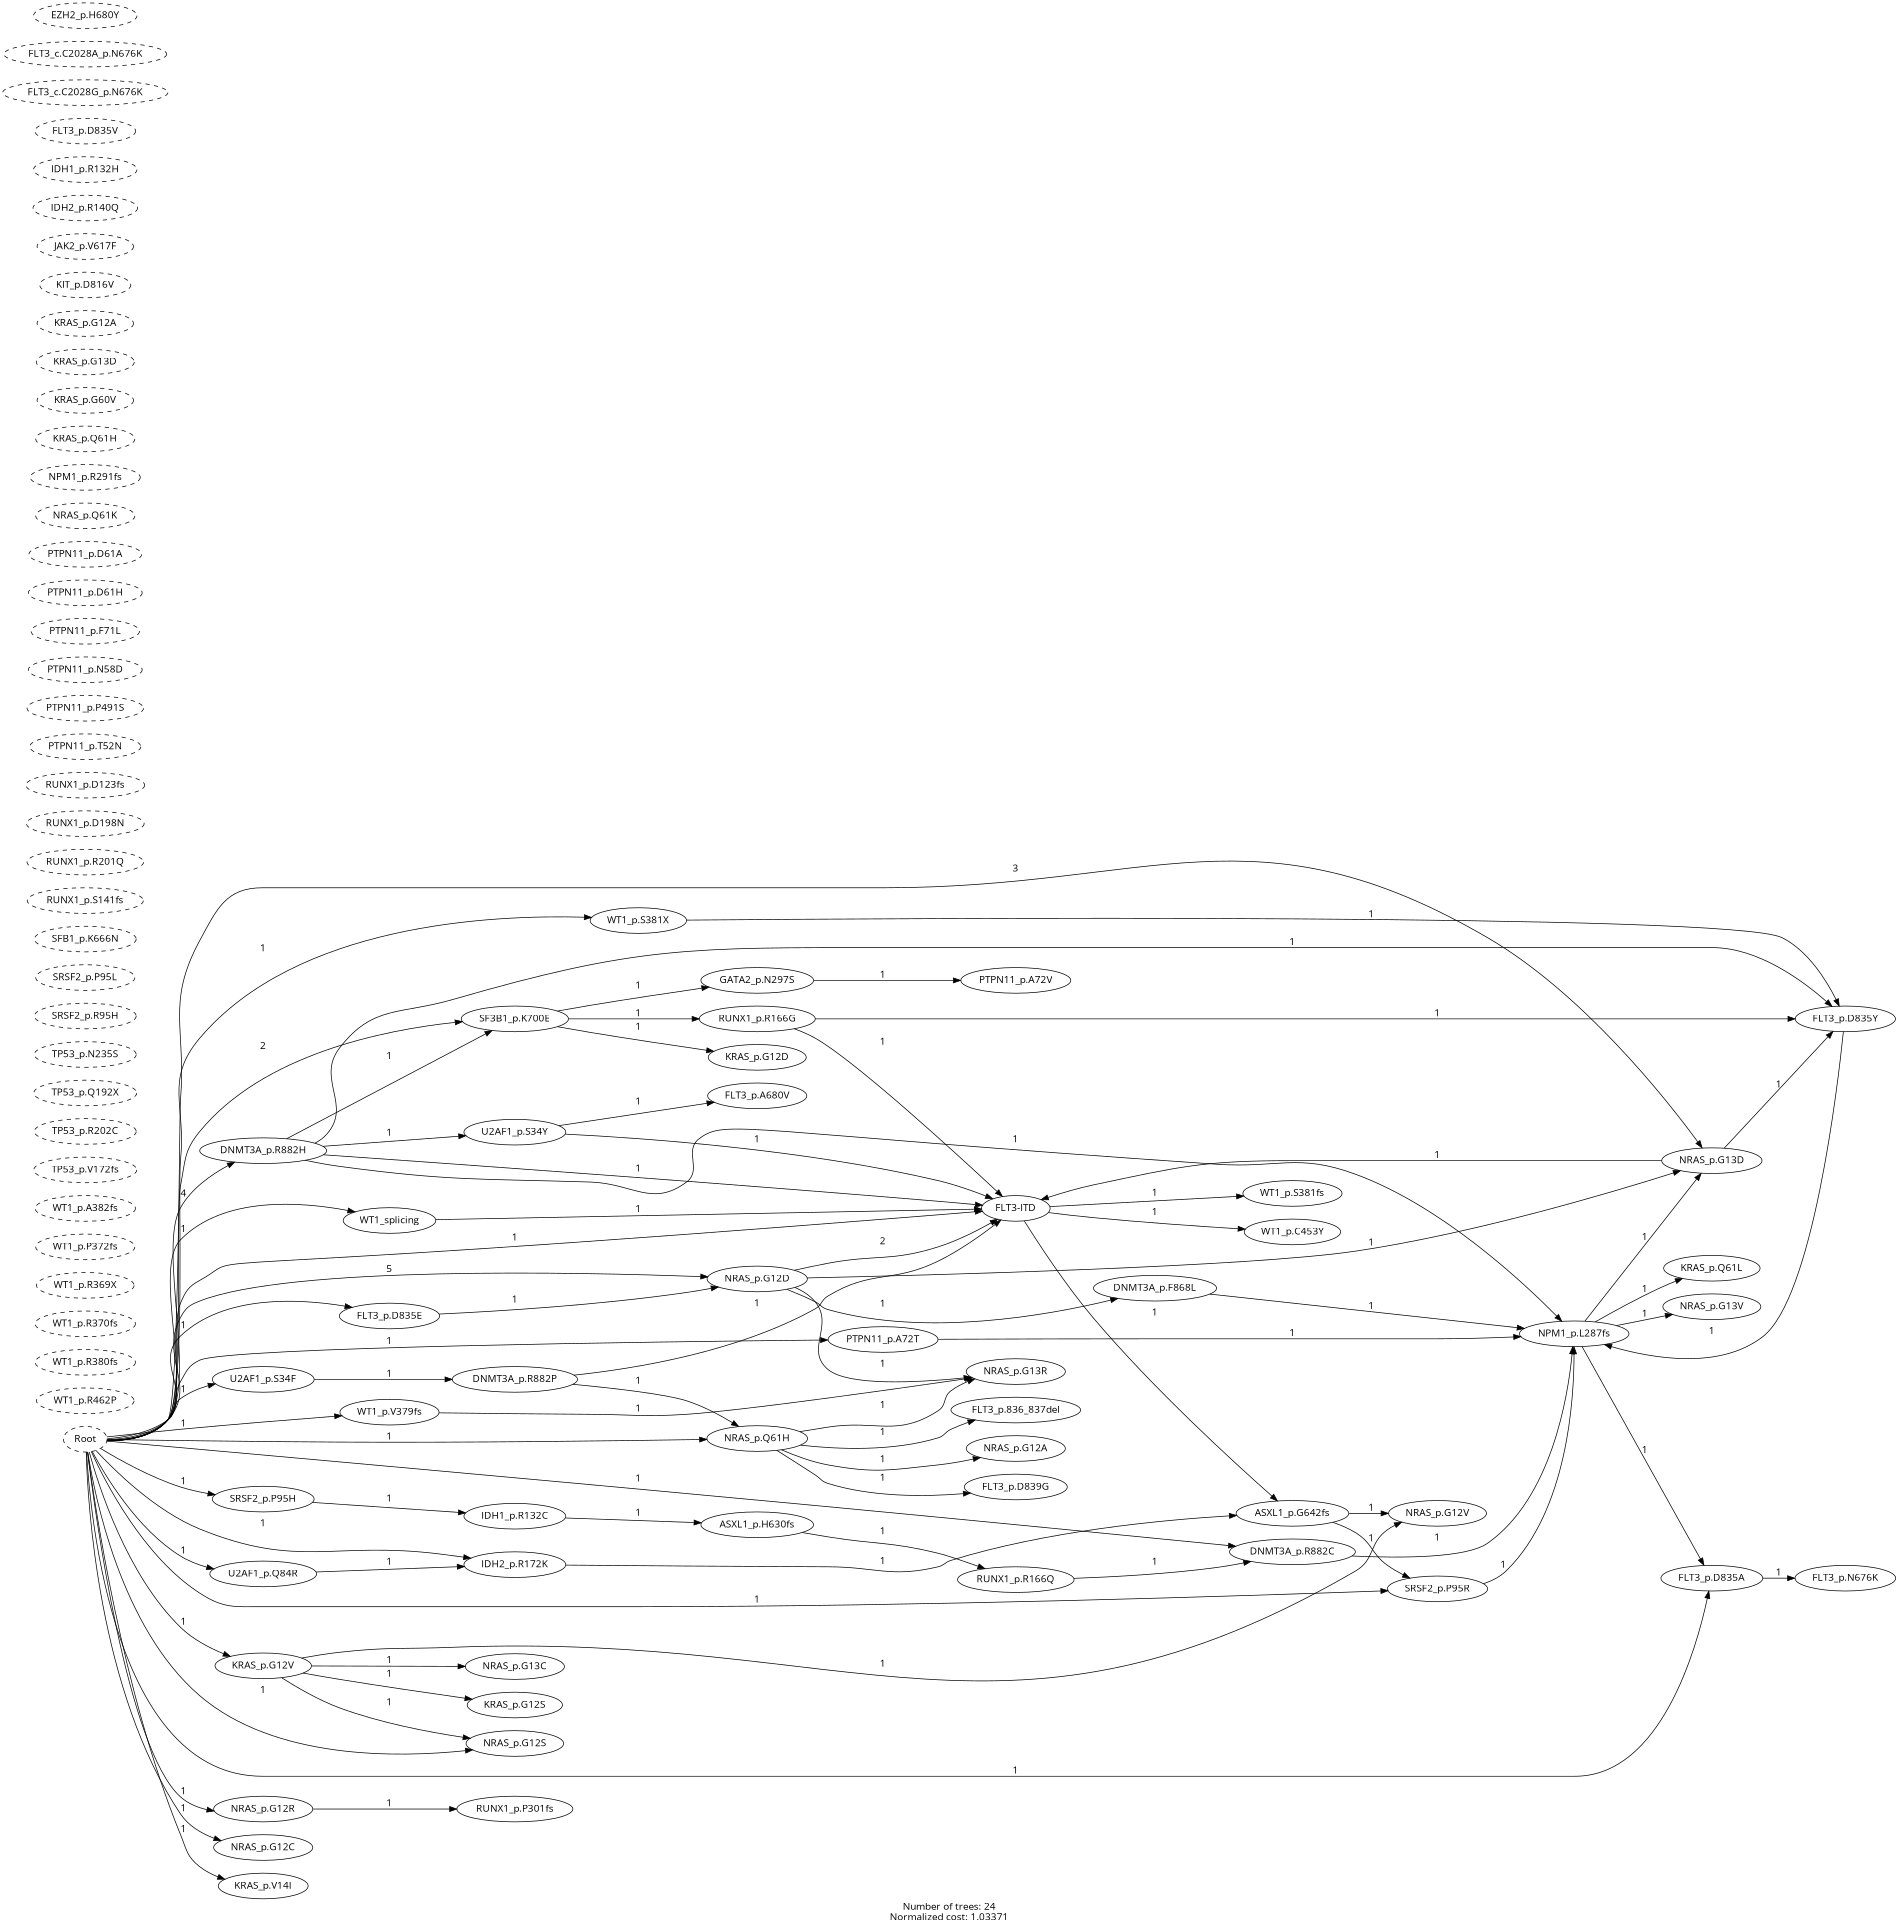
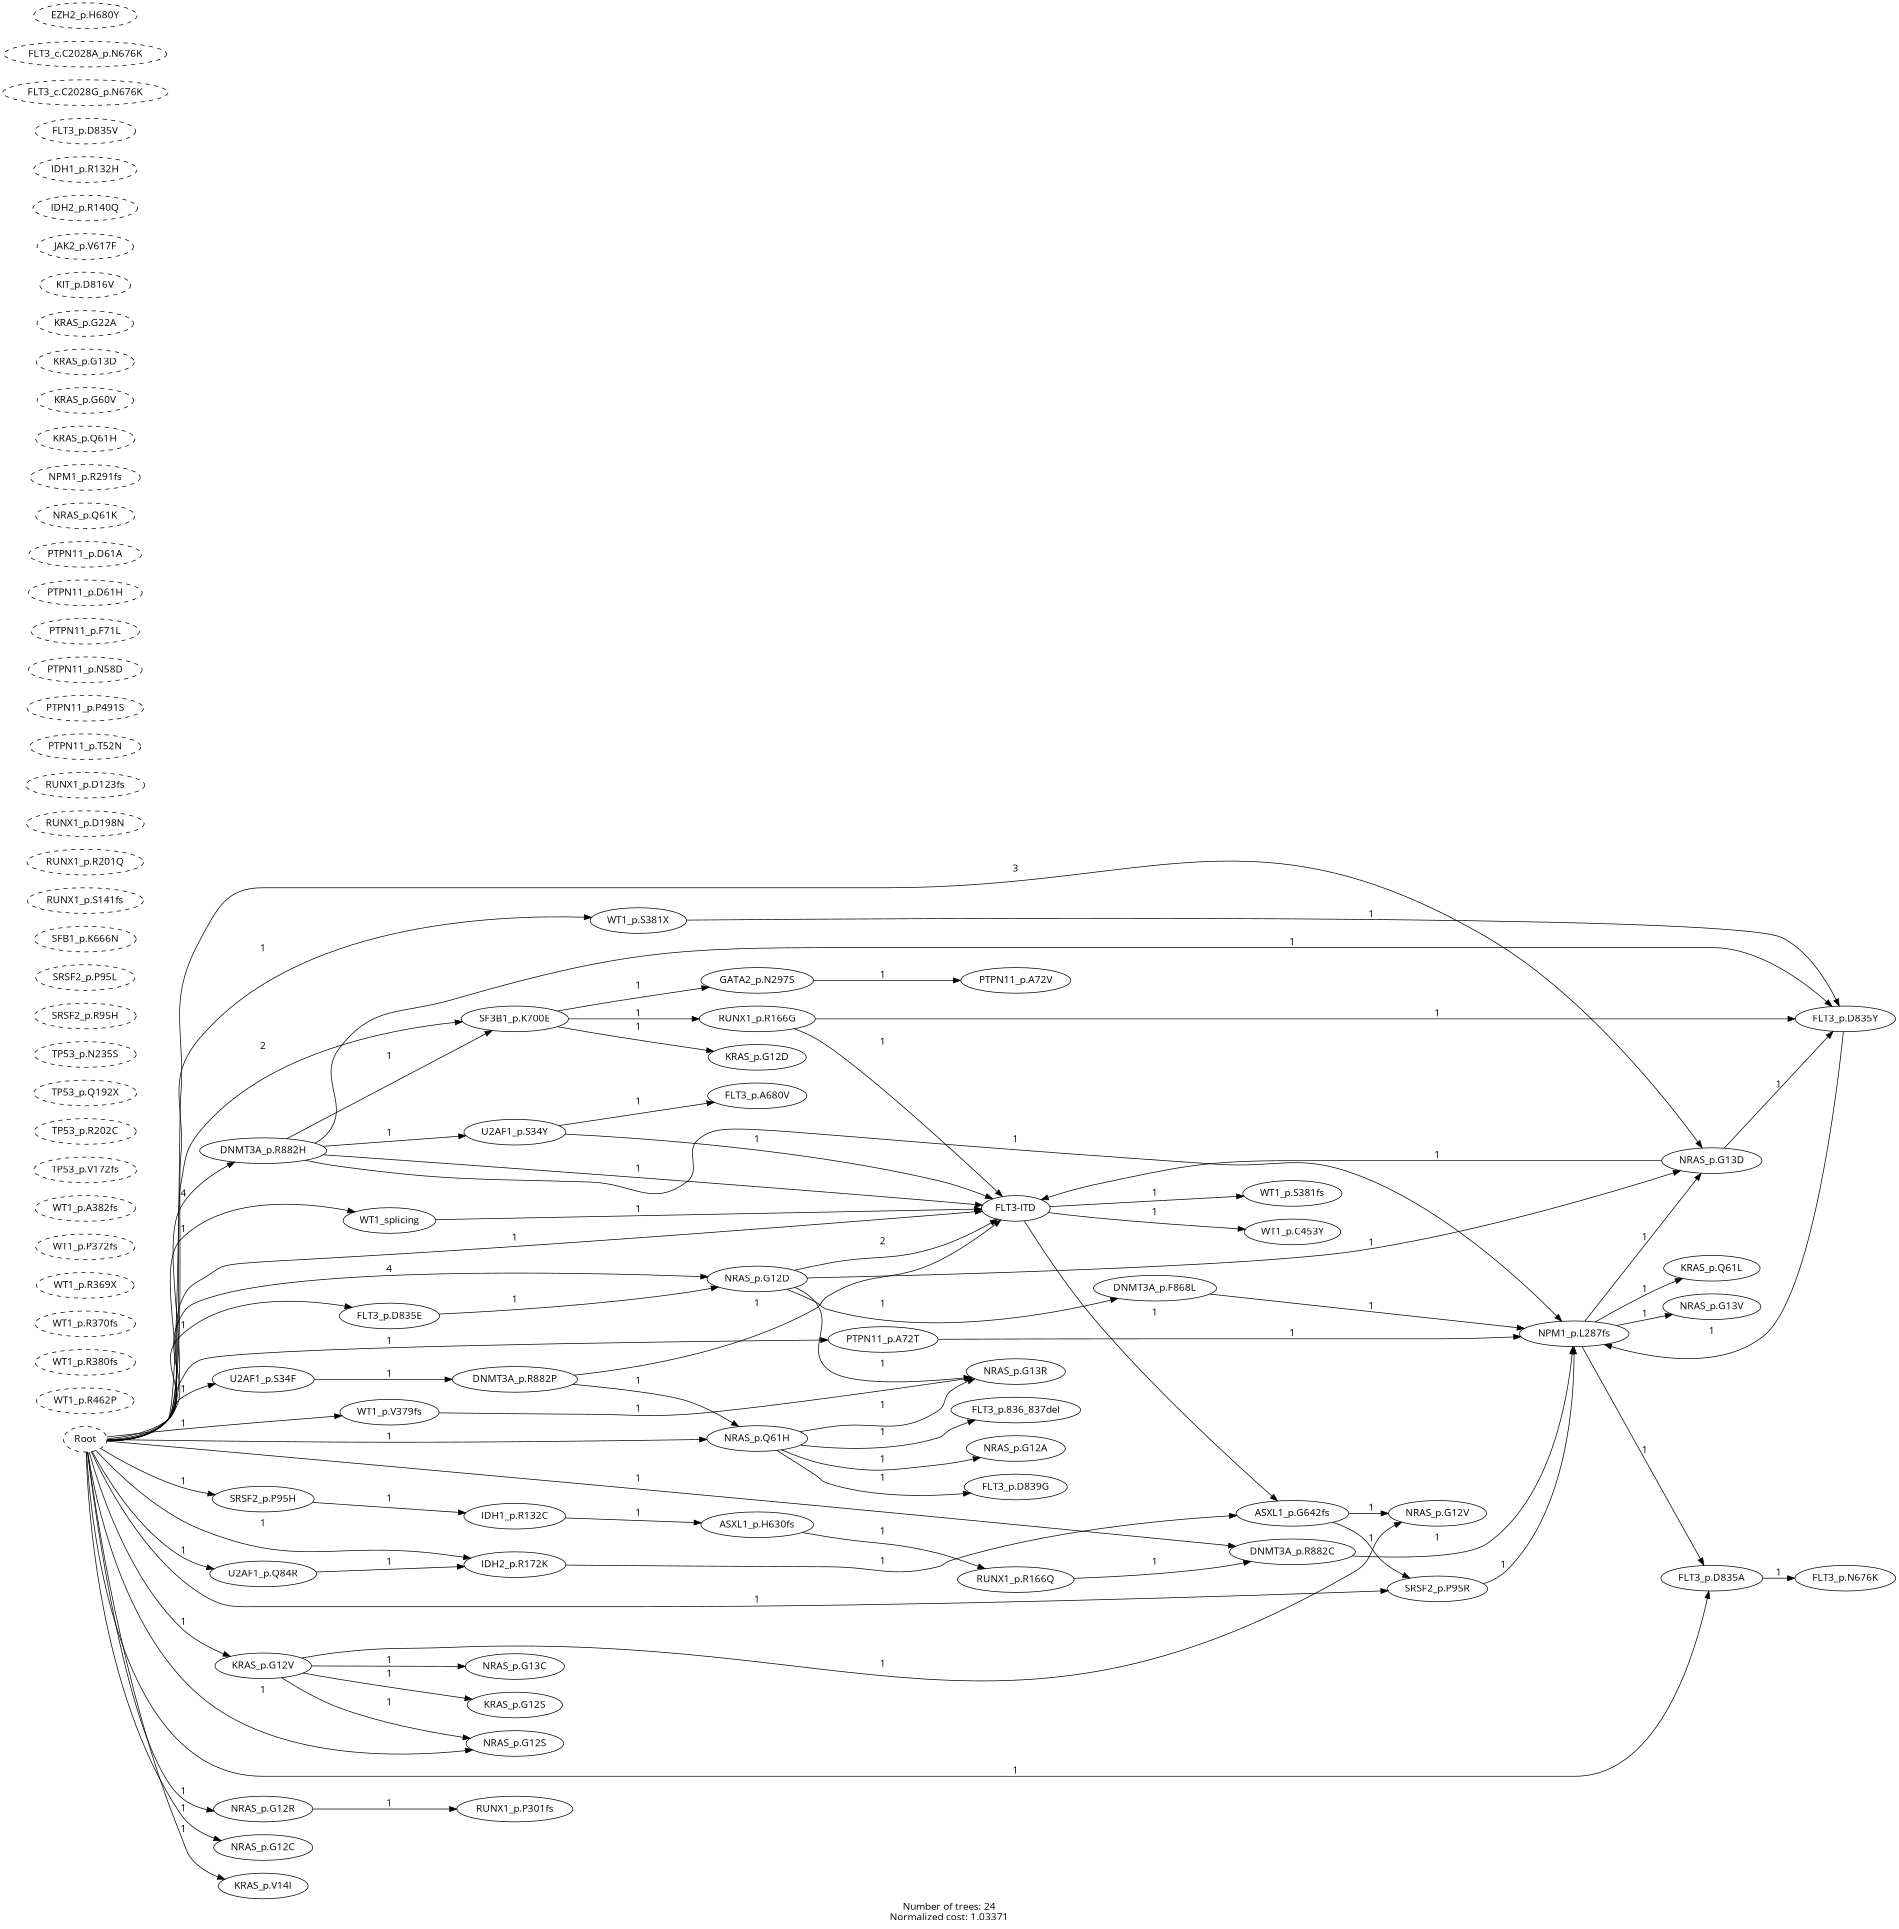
(85, 323) -> (85, 323)
(389, 1269) -> (389, 1269)
